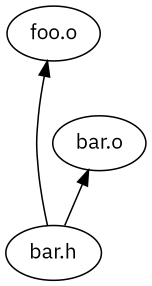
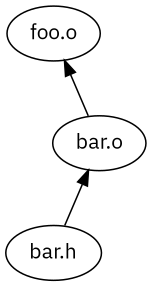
(37, 151) -> (79, 95)
